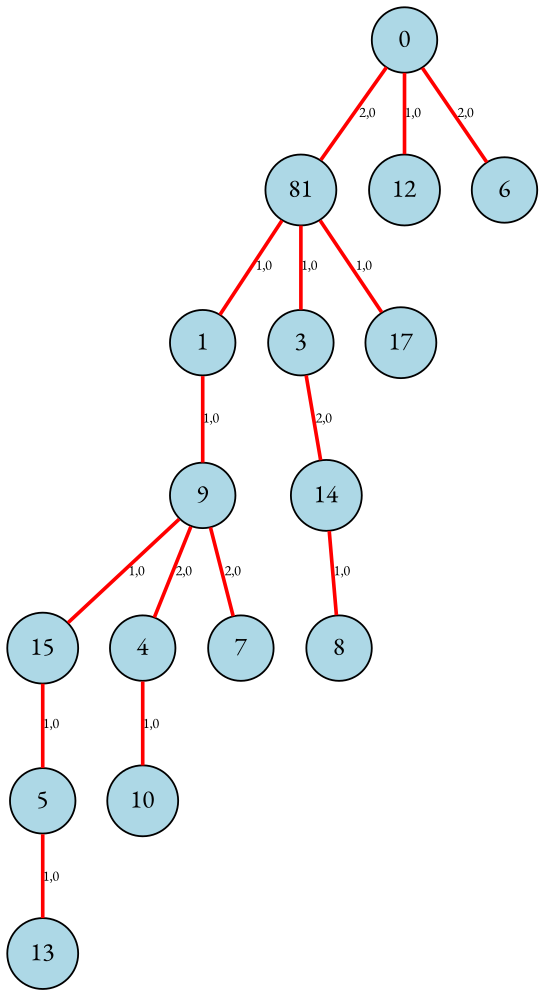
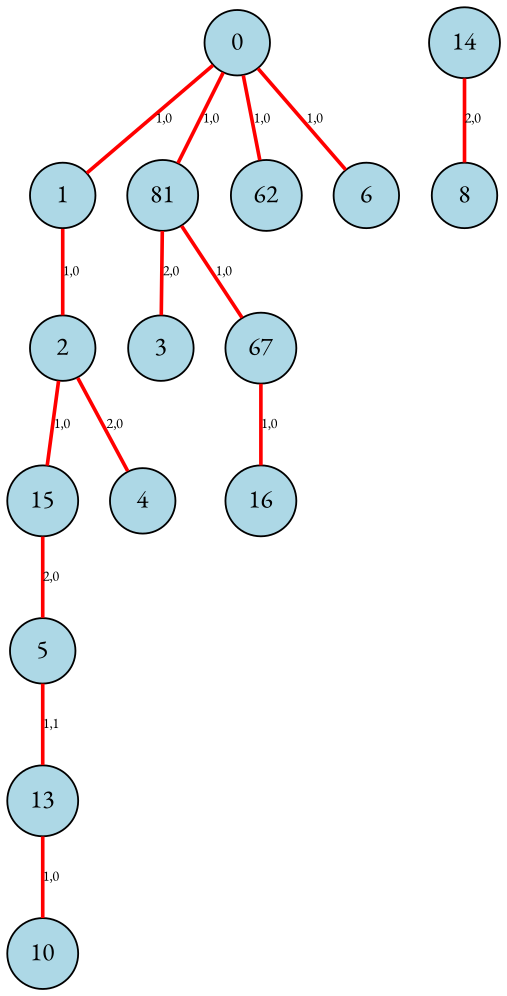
(368, 114) -> (212, 119)
(466, 114) -> (315, 119)
(405, 190) -> (266, 195)
(310, 266) -> (172, 272)
(251, 268) -> (150, 119)
(401, 343) -> (261, 348)
(313, 418) -> none
(203, 495) -> (63, 348)
none -> (261, 501)
(343, 572) -> (474, 119)
(241, 648) -> none
(143, 723) -> (43, 877)
(52, 724) -> (52, 577)
(52, 877) -> (52, 724)
